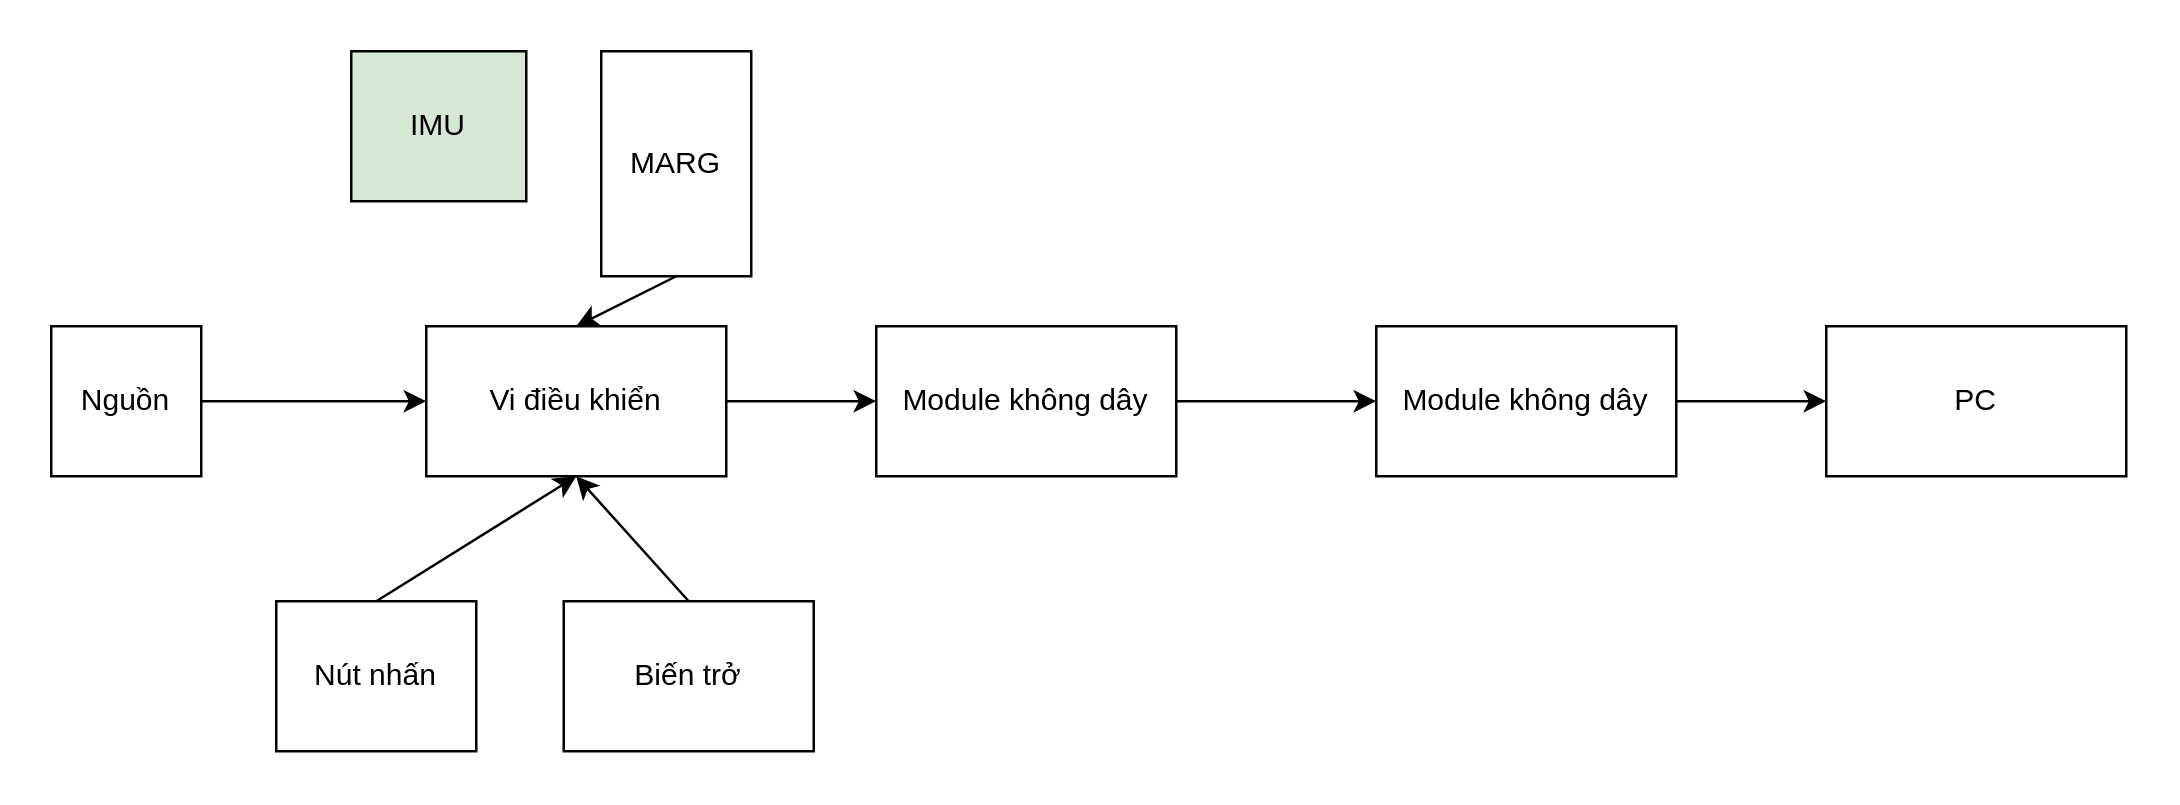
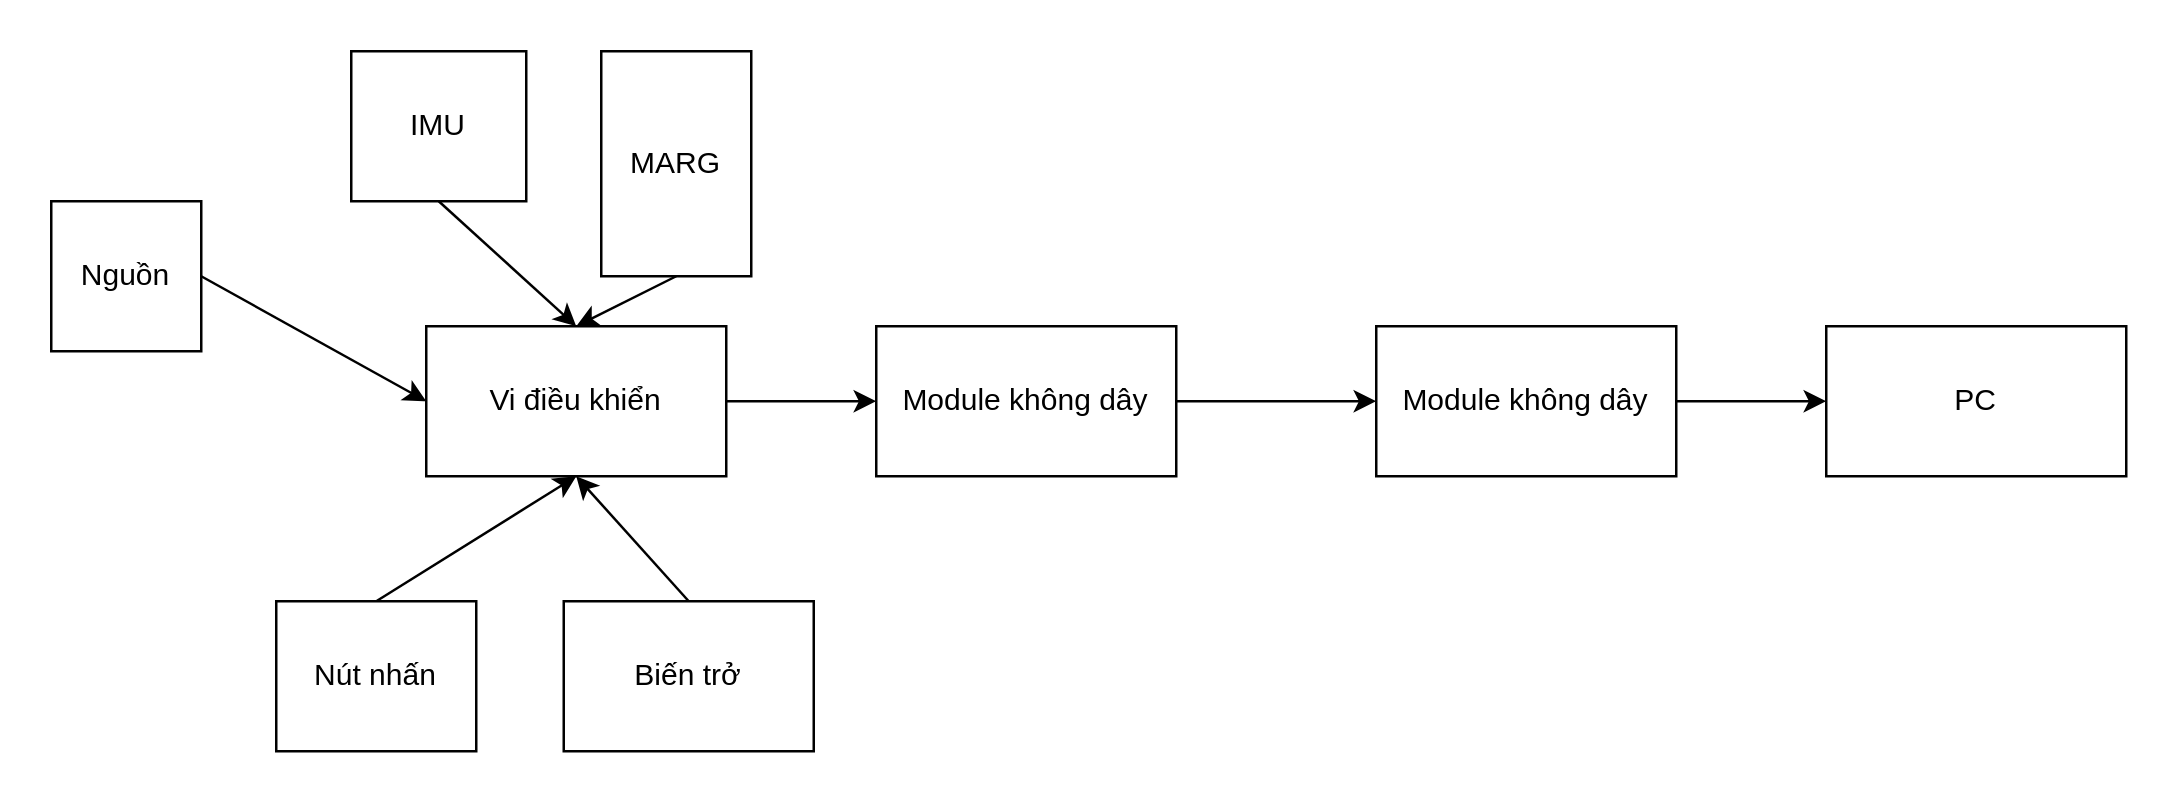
(439, 126) -> (439, 126)
none -> (501, 258)
(126, 401) -> (126, 276)
